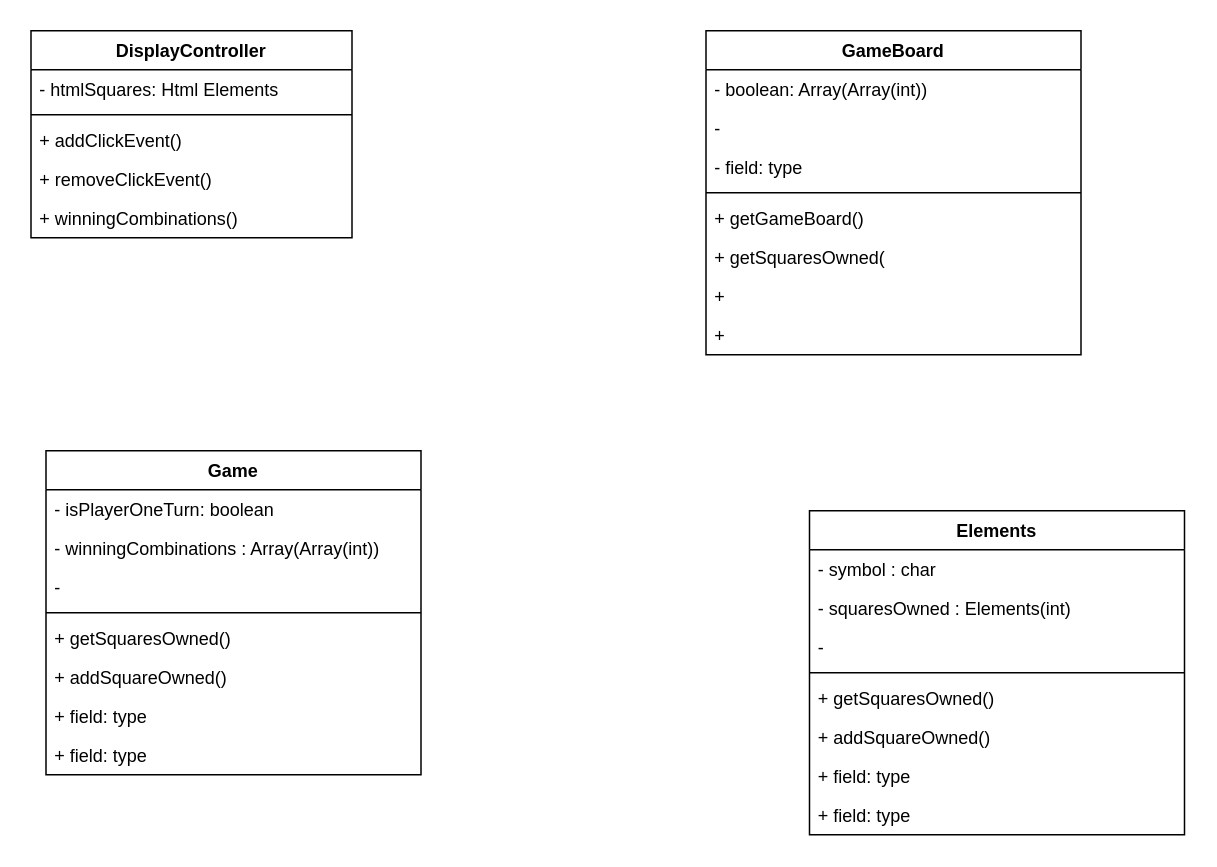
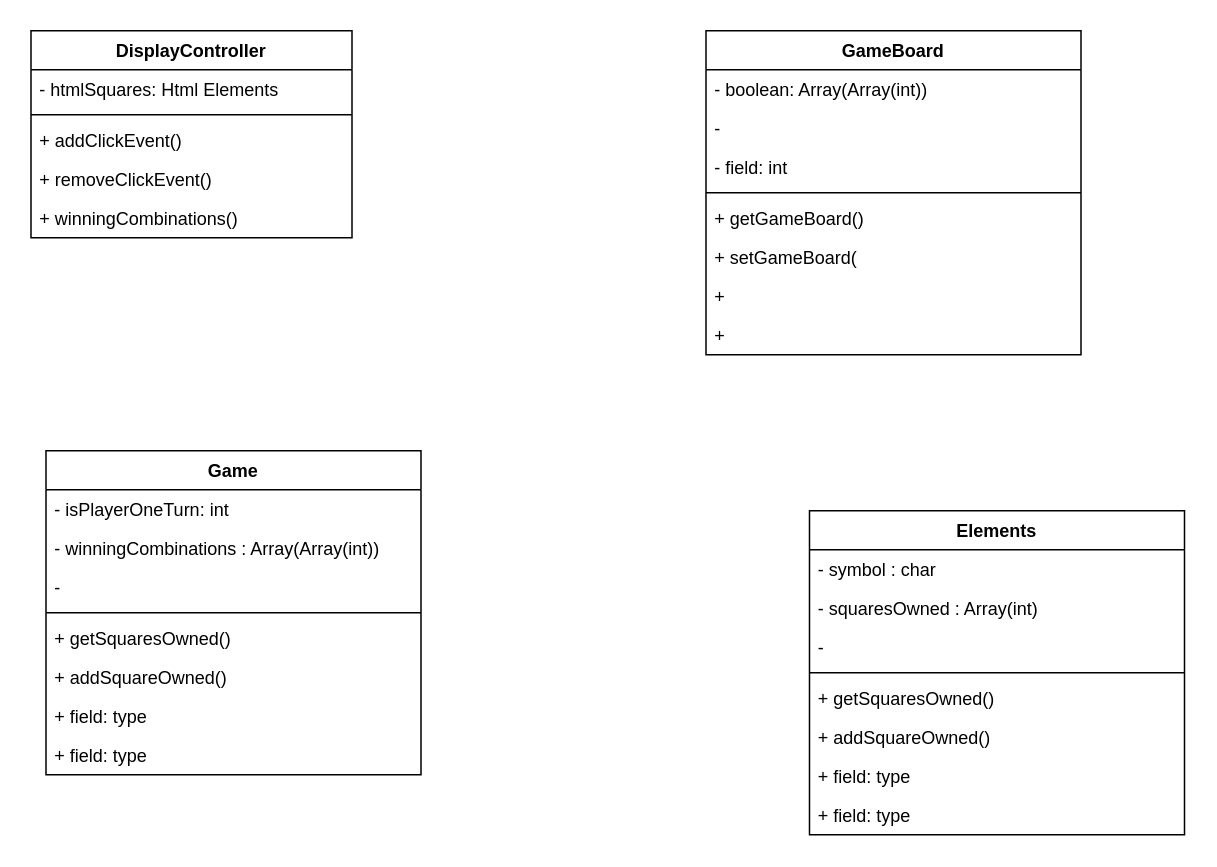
(768, 168) -> (760, 168)
(802, 258) -> (787, 258)
(171, 510) -> (151, 510)
(955, 609) -> (942, 609)
